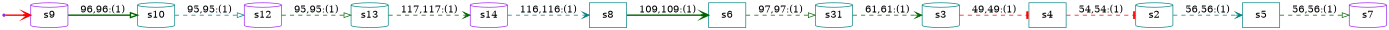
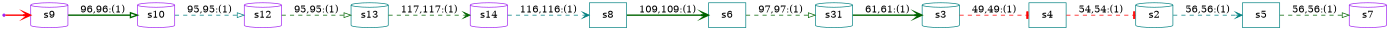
(156, 15) -> (156, 15)
(884, 15) -> (884, 15)
